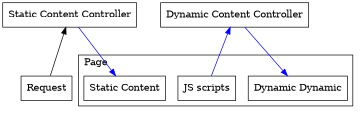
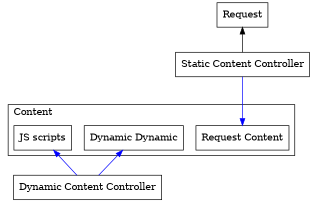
(221, 51) -> (68, 165)
(57, 55) -> (242, 43)
(96, 63) -> (33, 112)
(125, 88) -> (242, 138)
